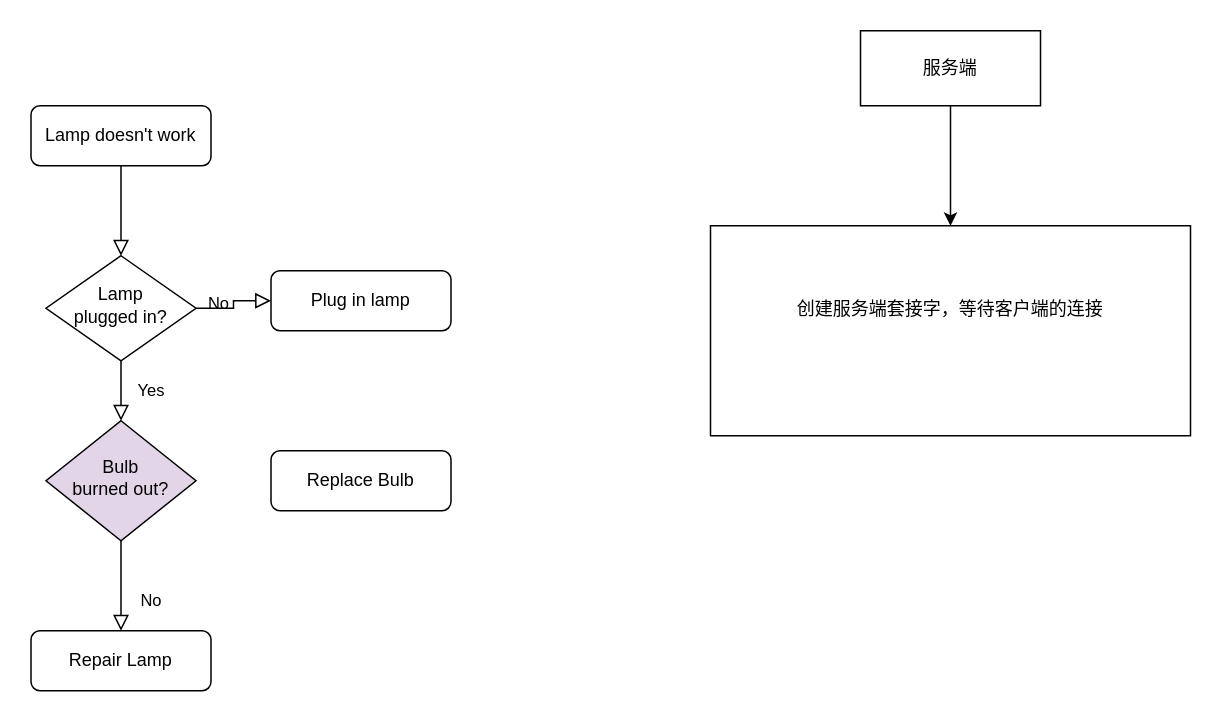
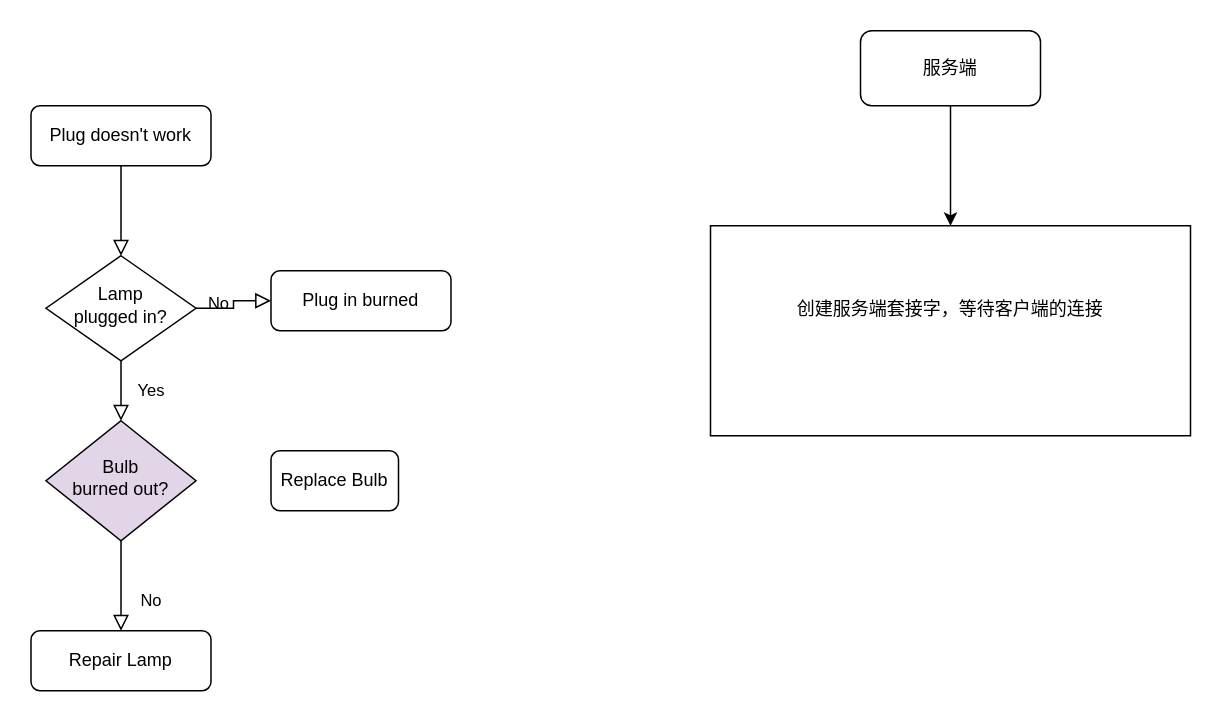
(950, 68) -> (950, 68)
(121, 136) -> (121, 136)
(361, 301) -> (361, 301)
(361, 481) -> (335, 481)
